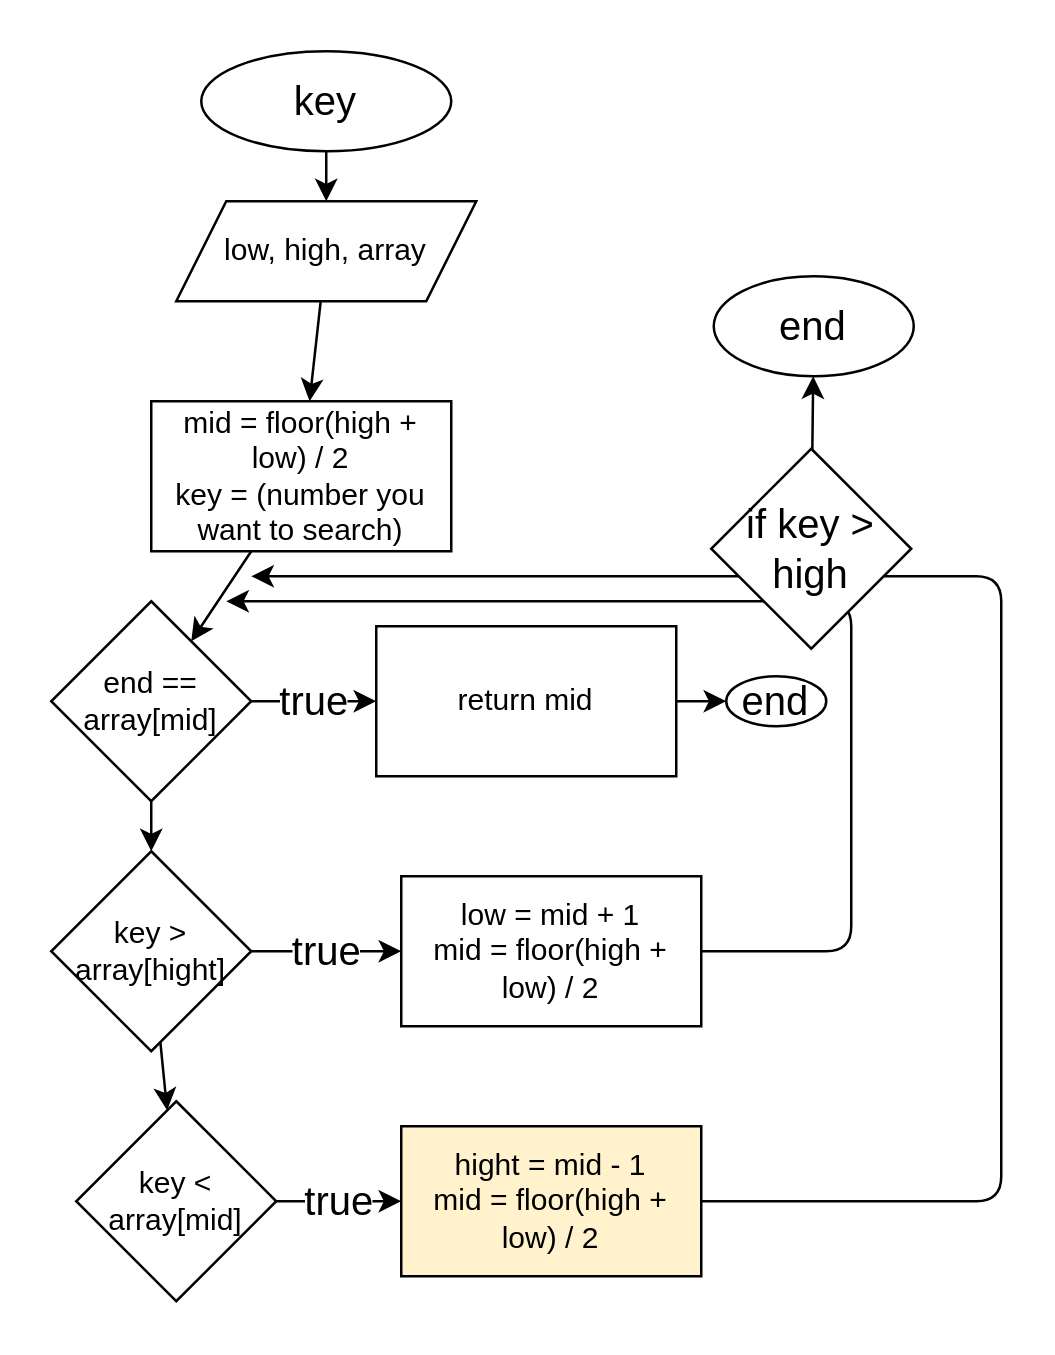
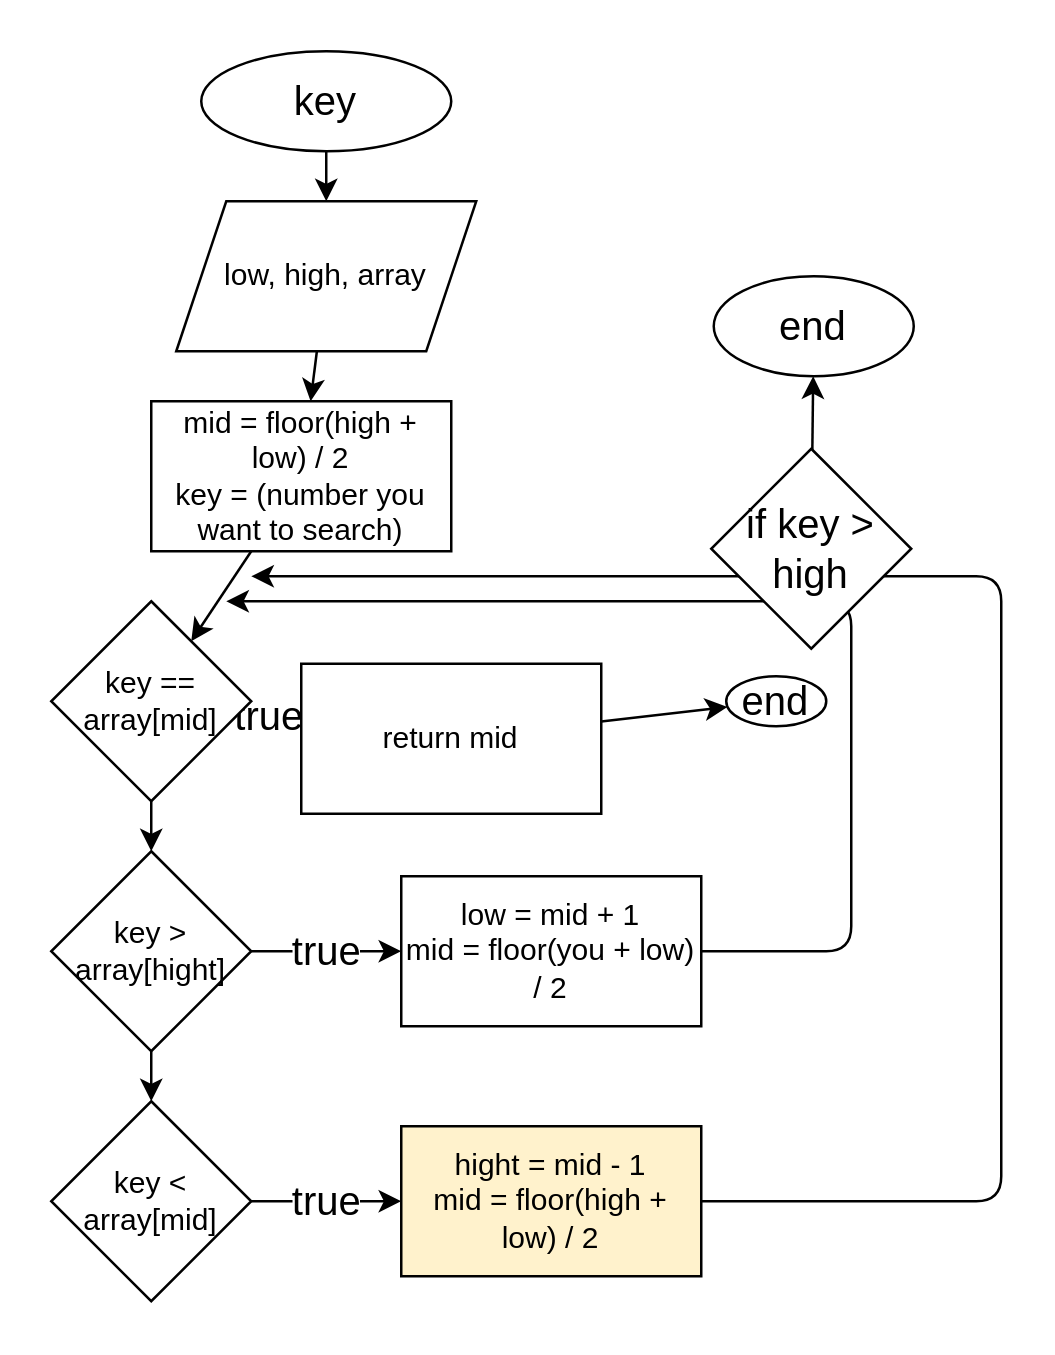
(326, 251) -> (326, 276)
(151, 701) -> (151, 701)
(526, 701) -> (451, 739)
(551, 951) -> (551, 951)
(176, 1201) -> (151, 1201)
